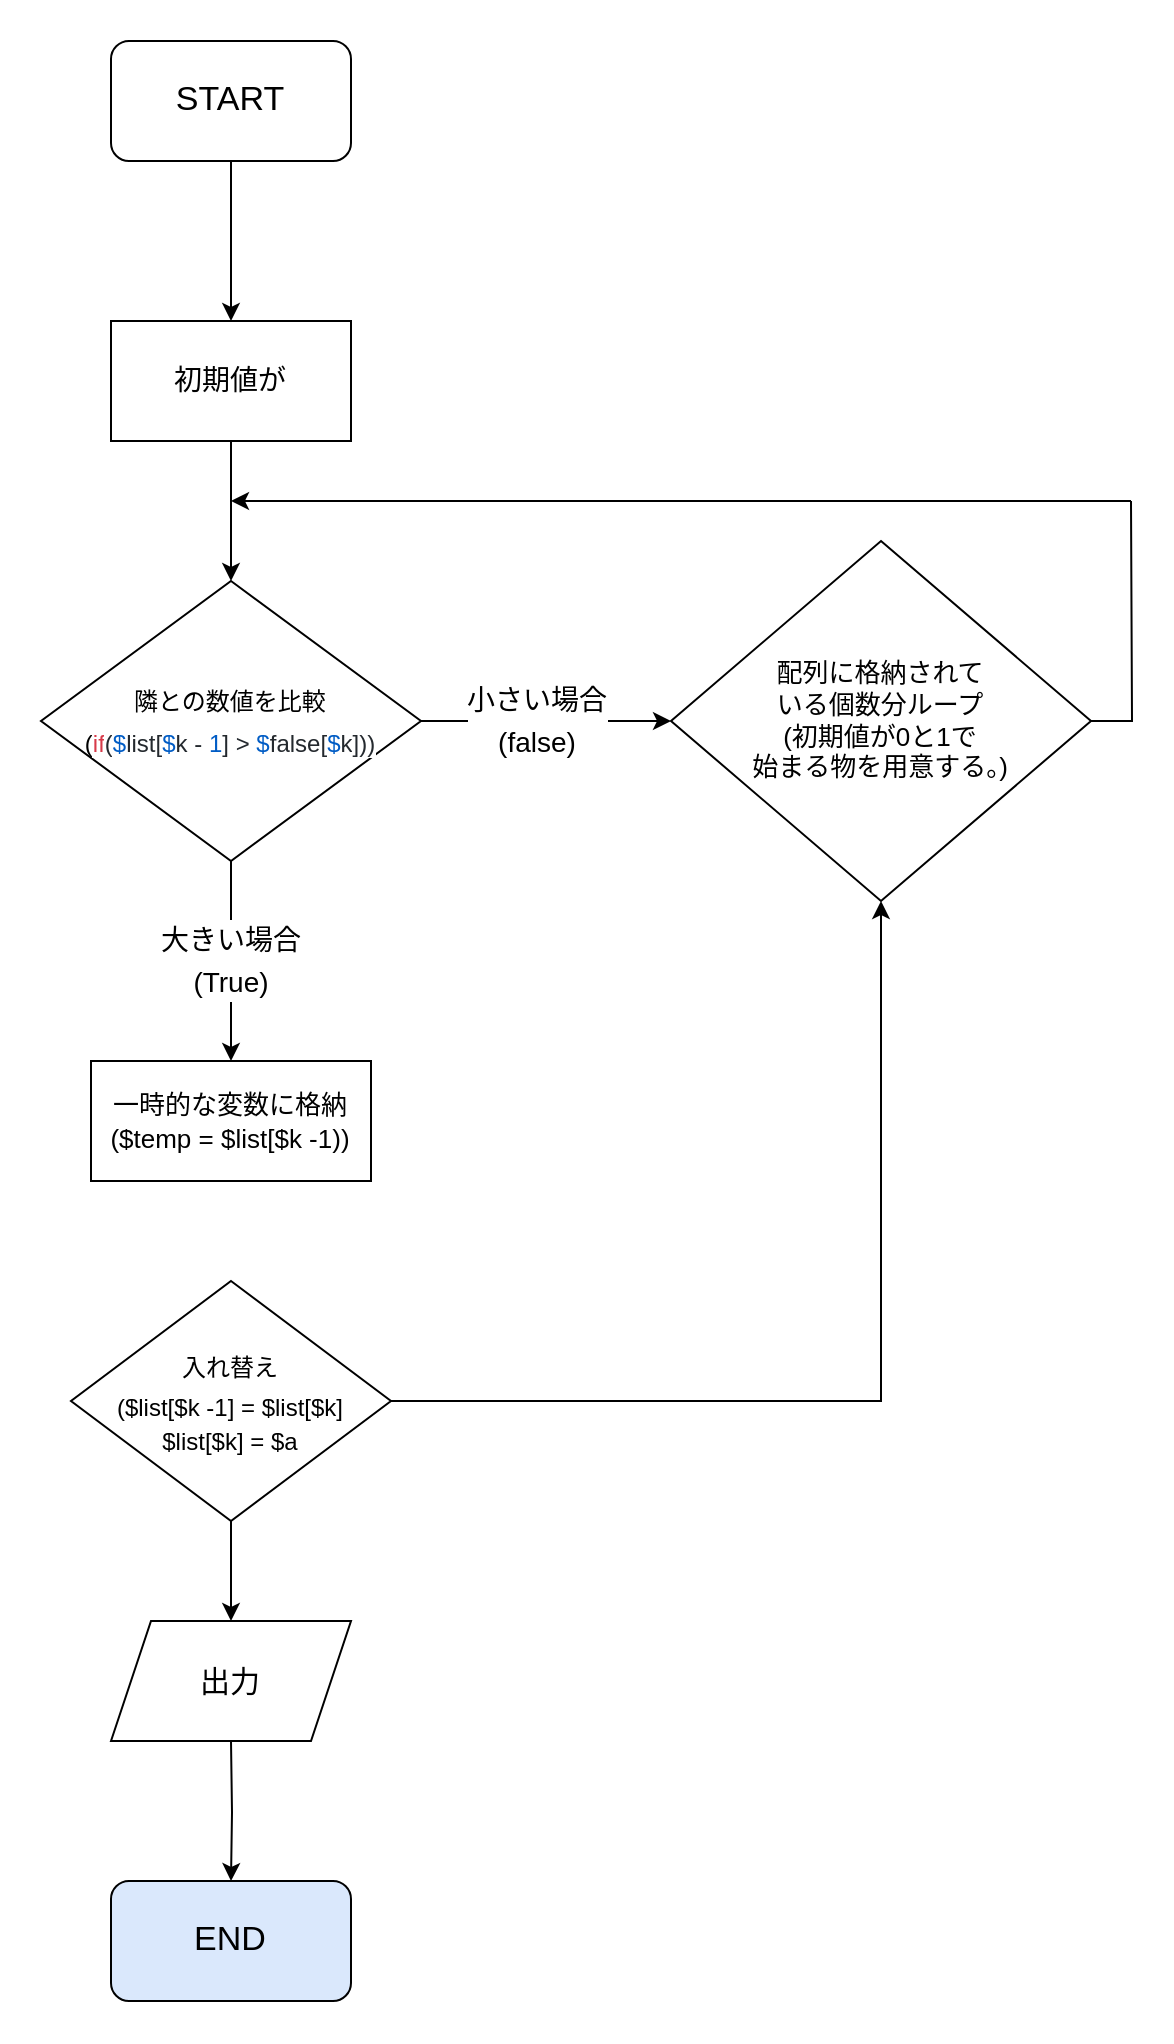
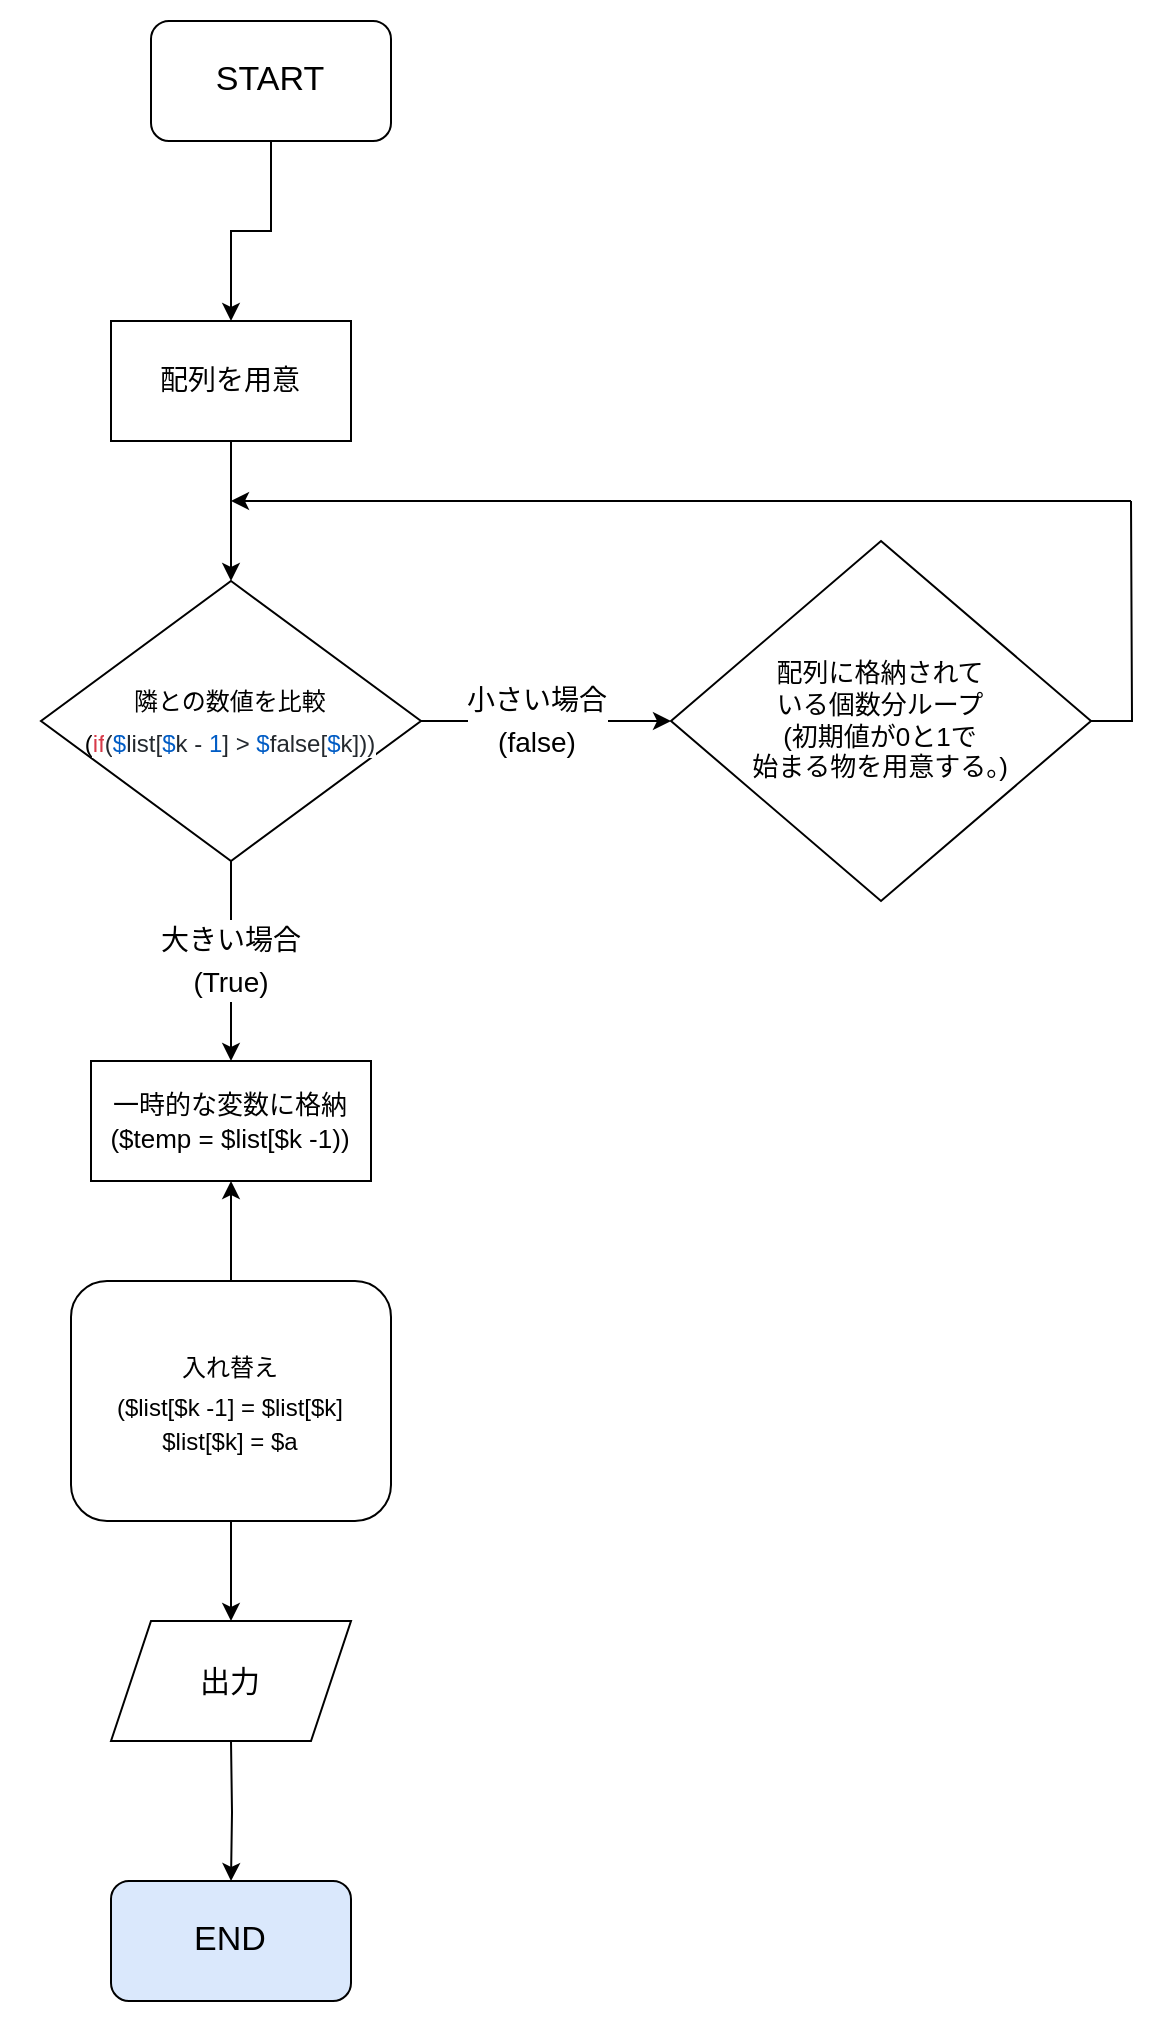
(231, 101) -> (271, 81)
(231, 381) -> (231, 381)
(231, 1401) -> (231, 1401)
(879, 1401) -> (231, 1238)
